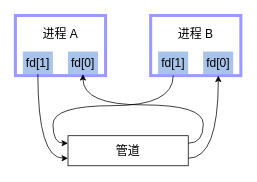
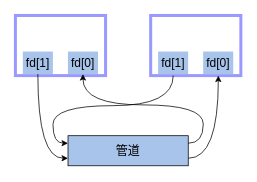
(60, 34) -> none
(195, 34) -> none
(128, 150) -> (128, 150)
